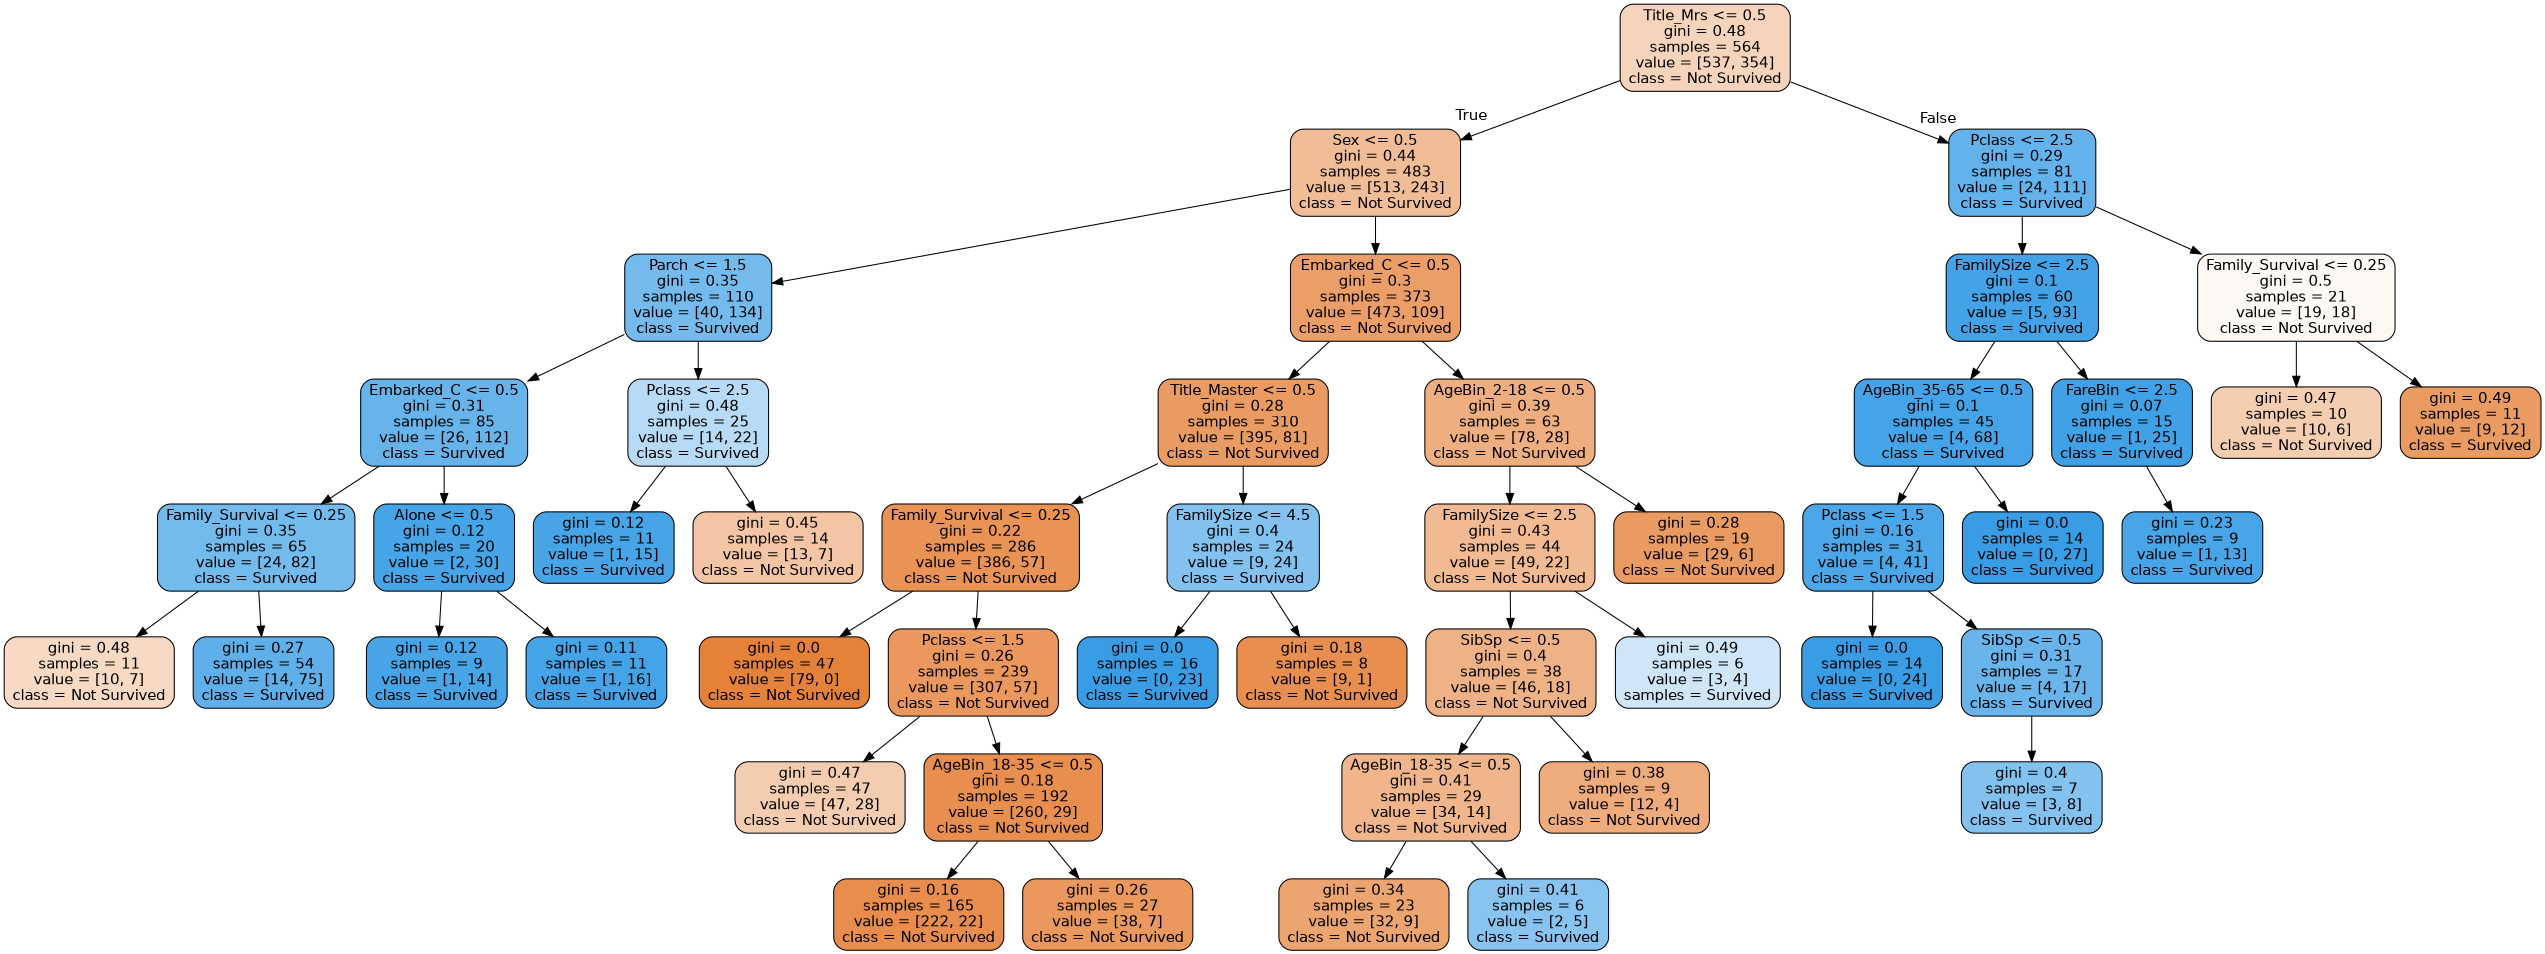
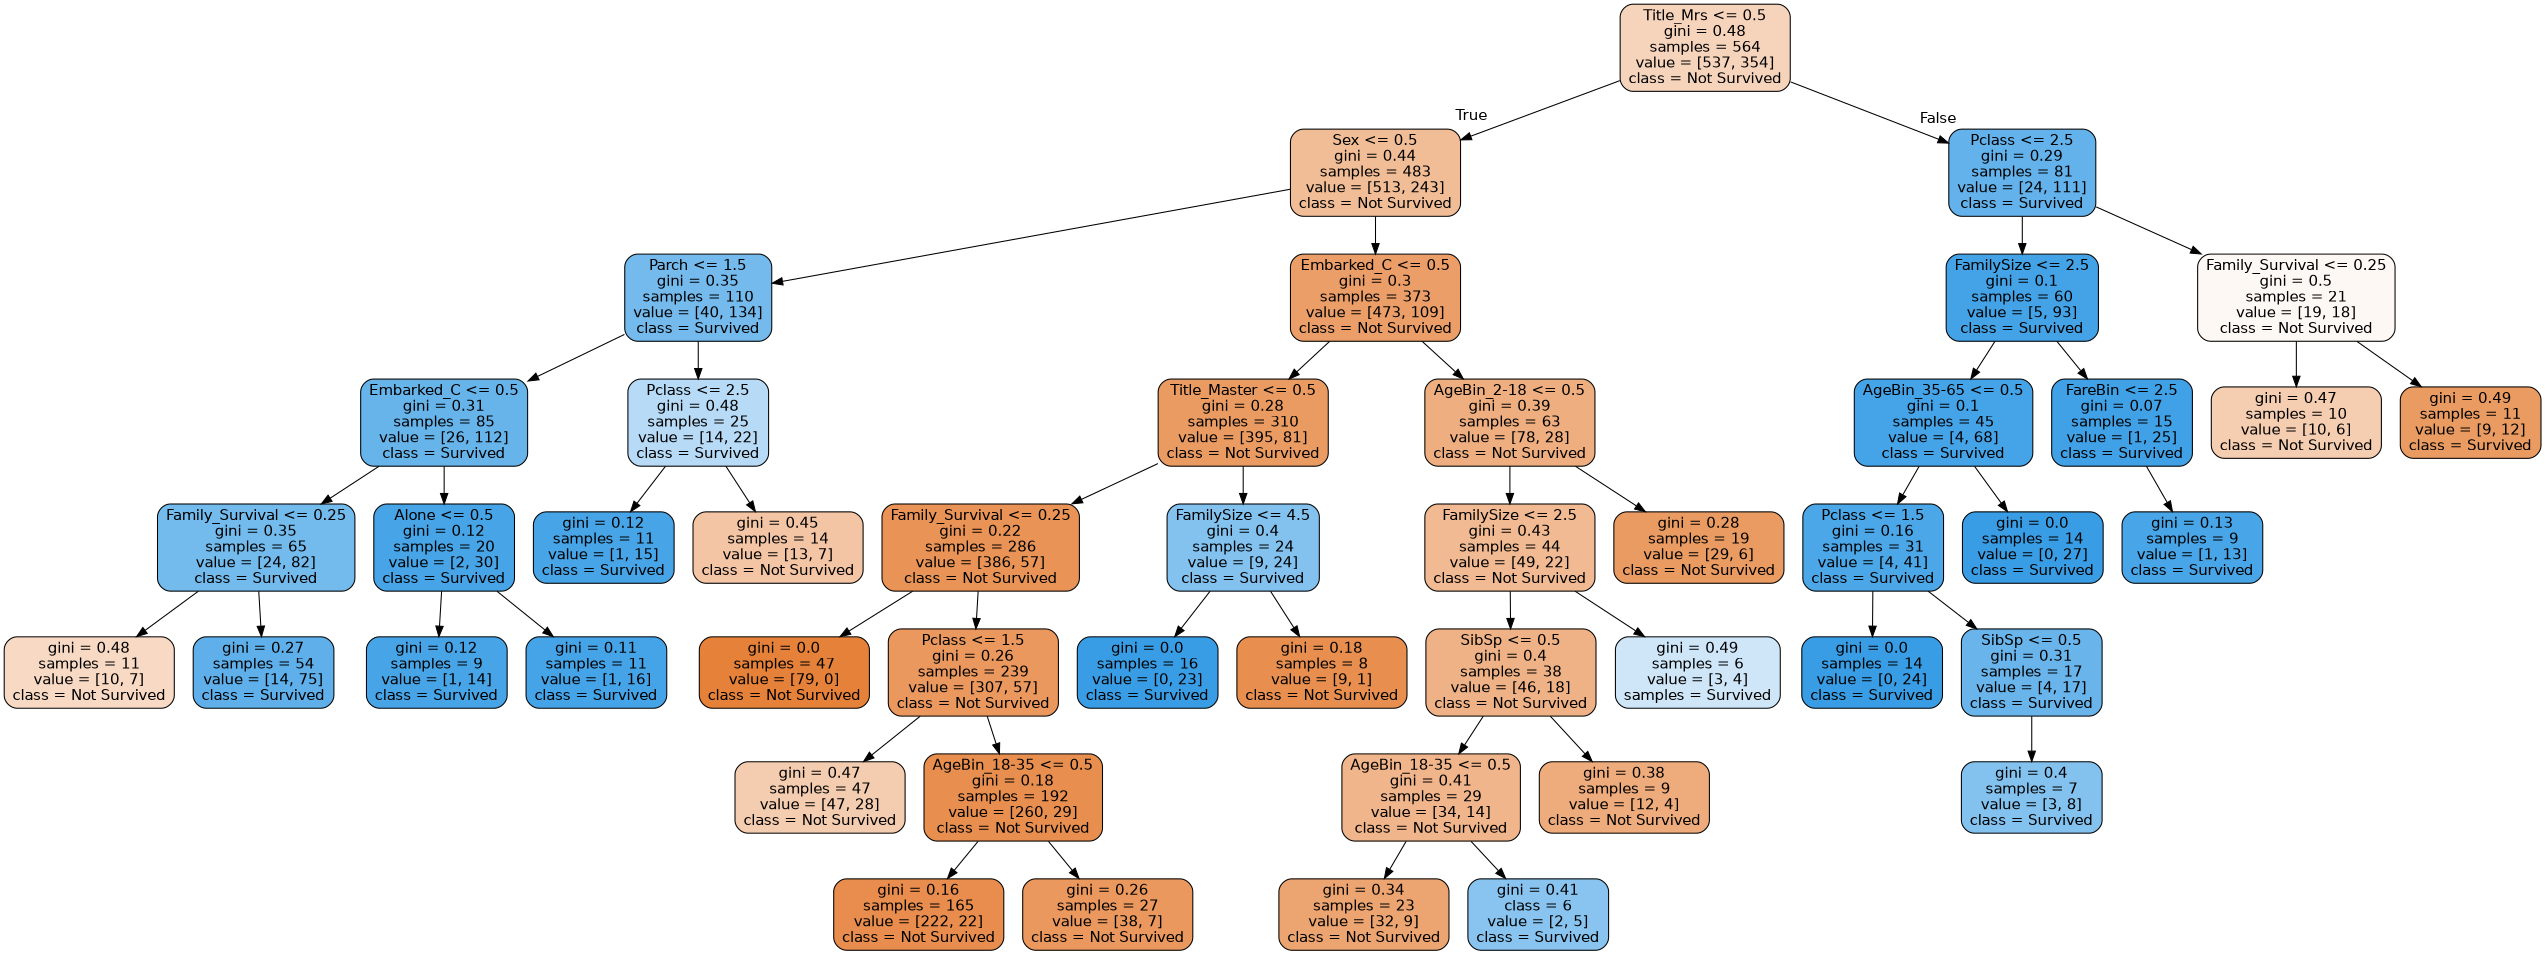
(2192, 548) -> (2192, 548)
(1538, 915) -> (1538, 915)
